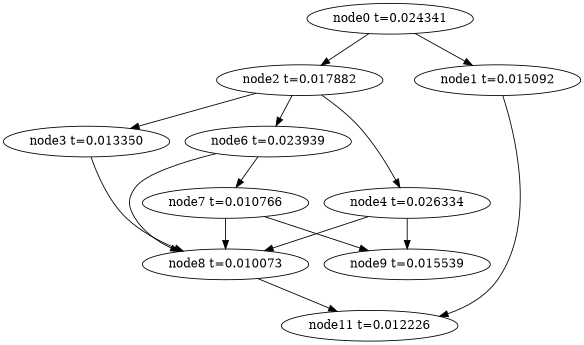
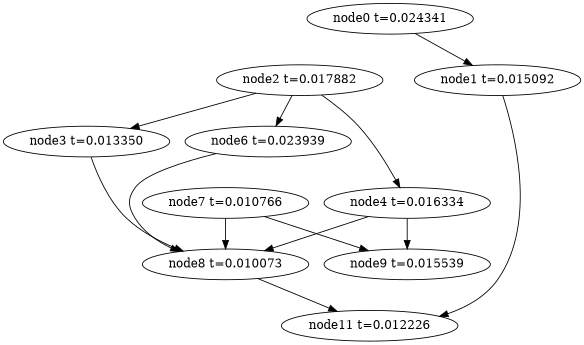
(349, 47) -> none
(250, 169) -> none
(407, 203) -> (407, 203)
